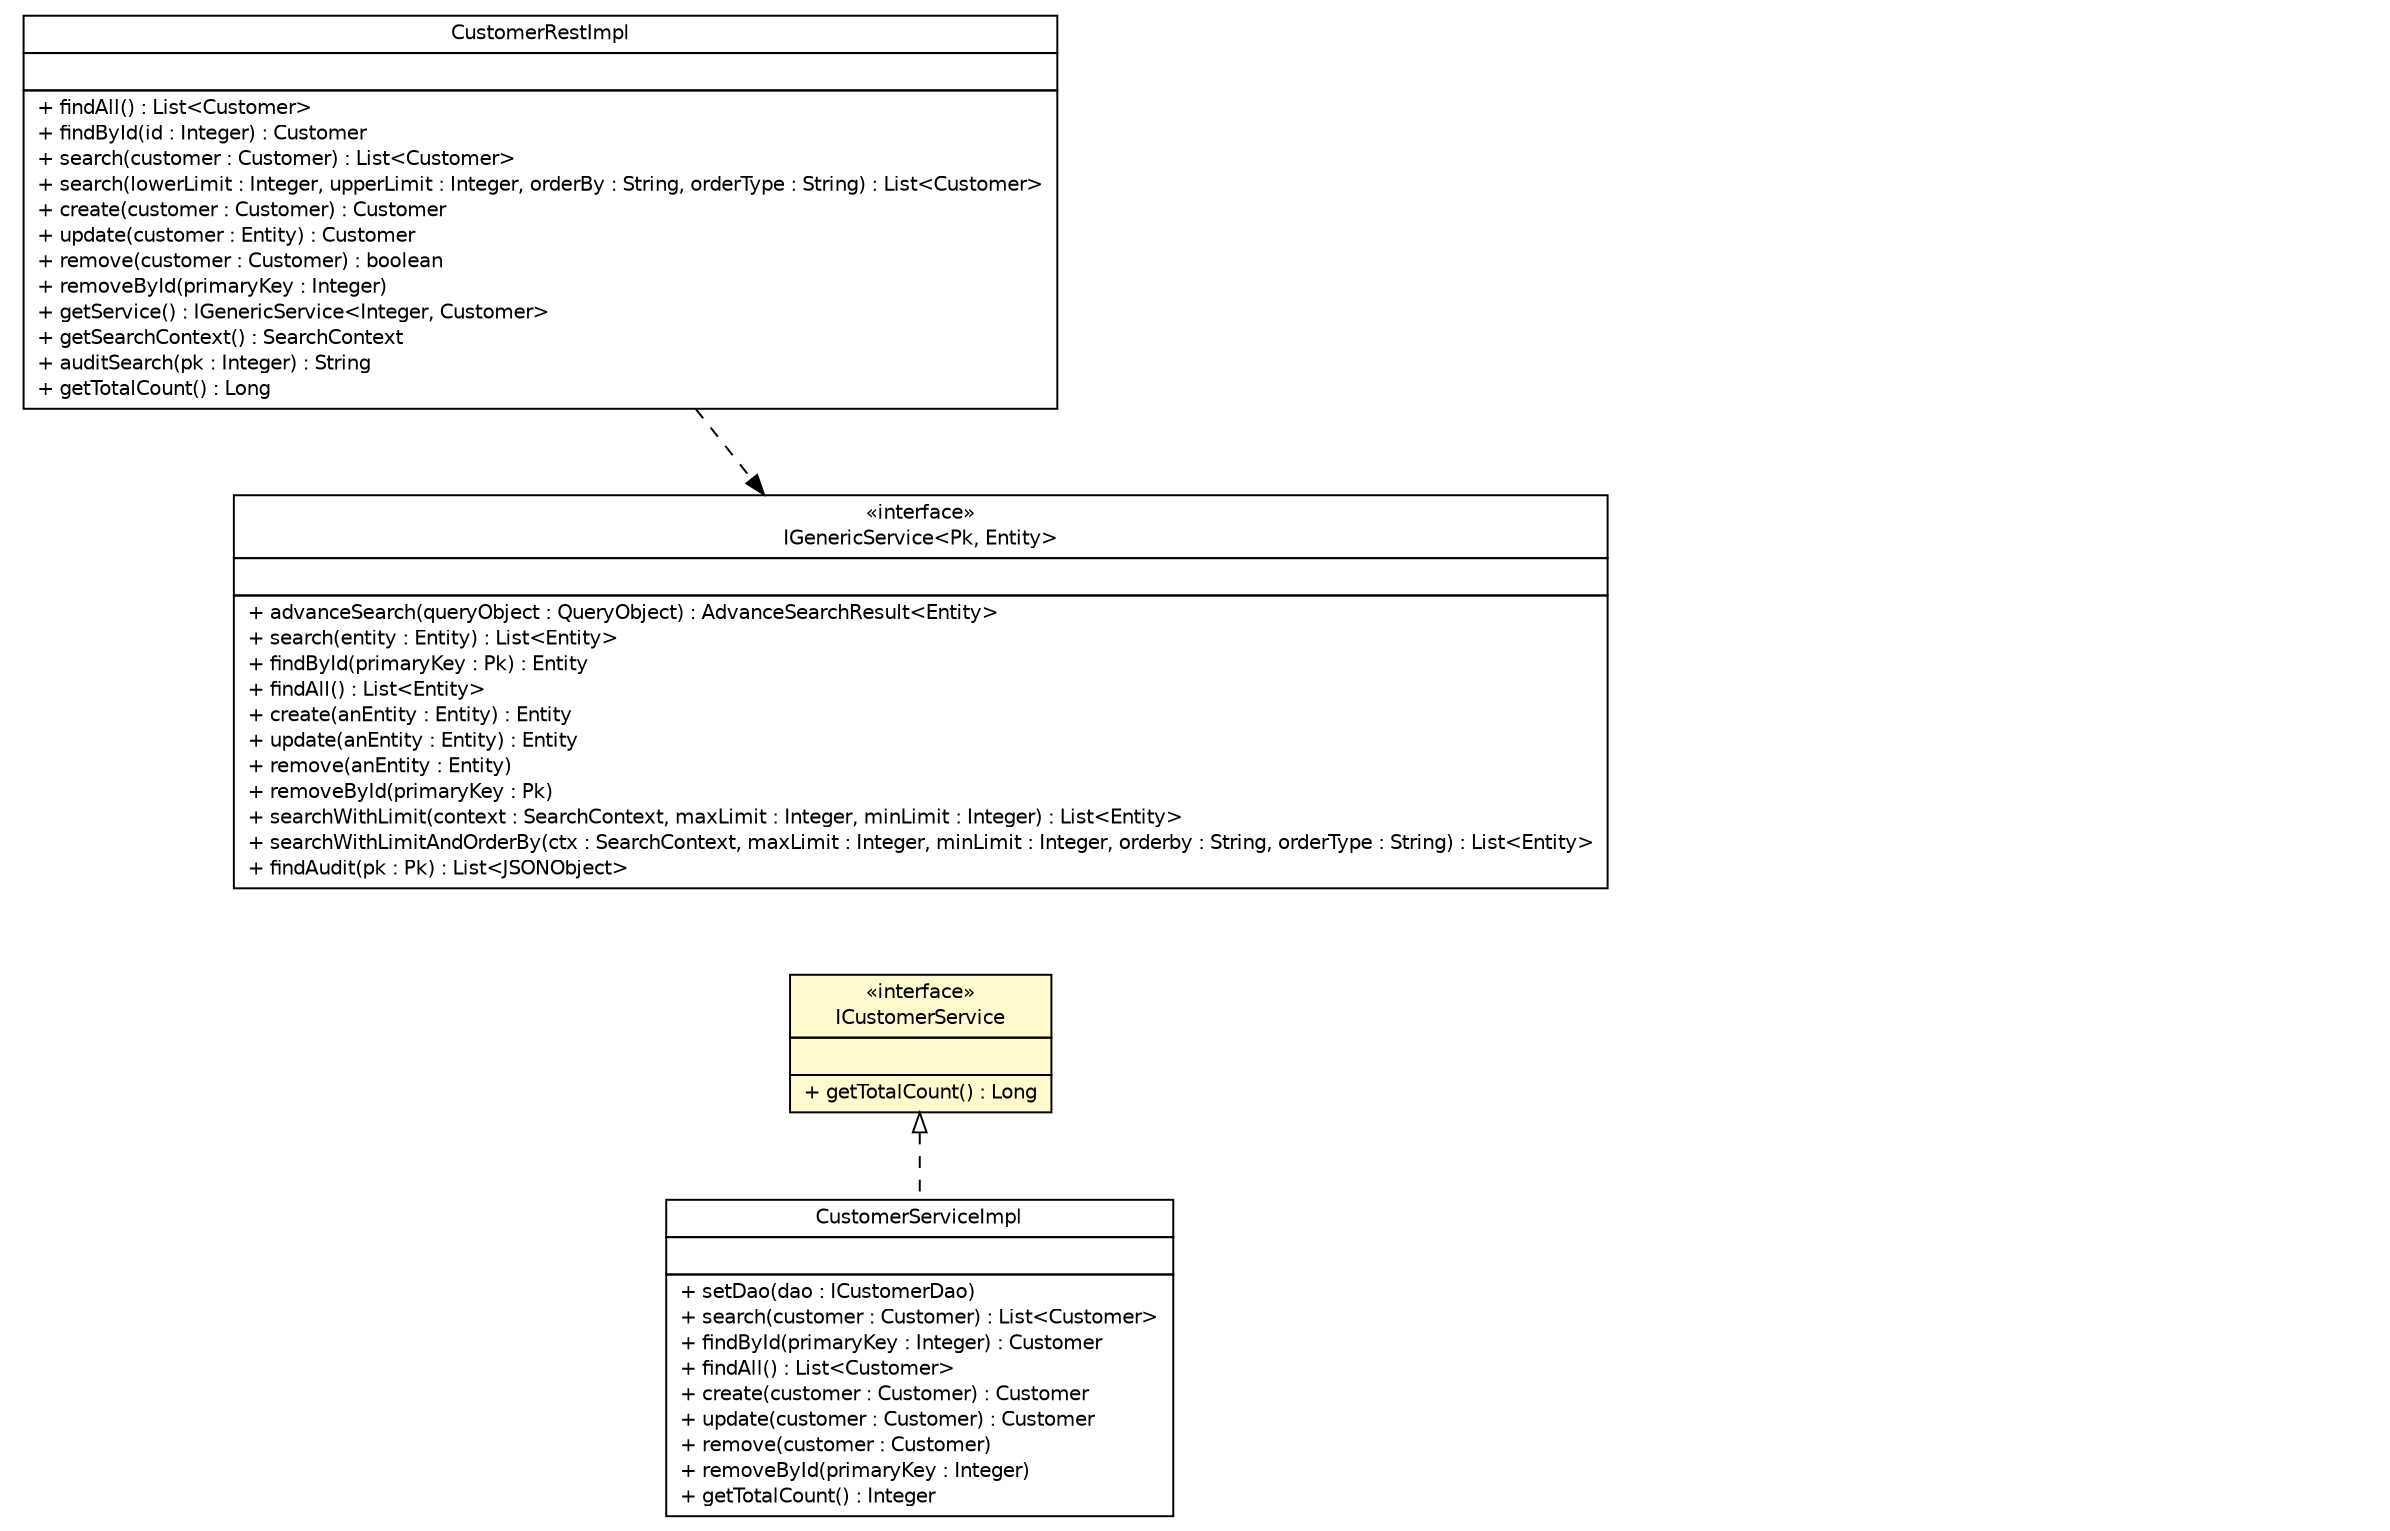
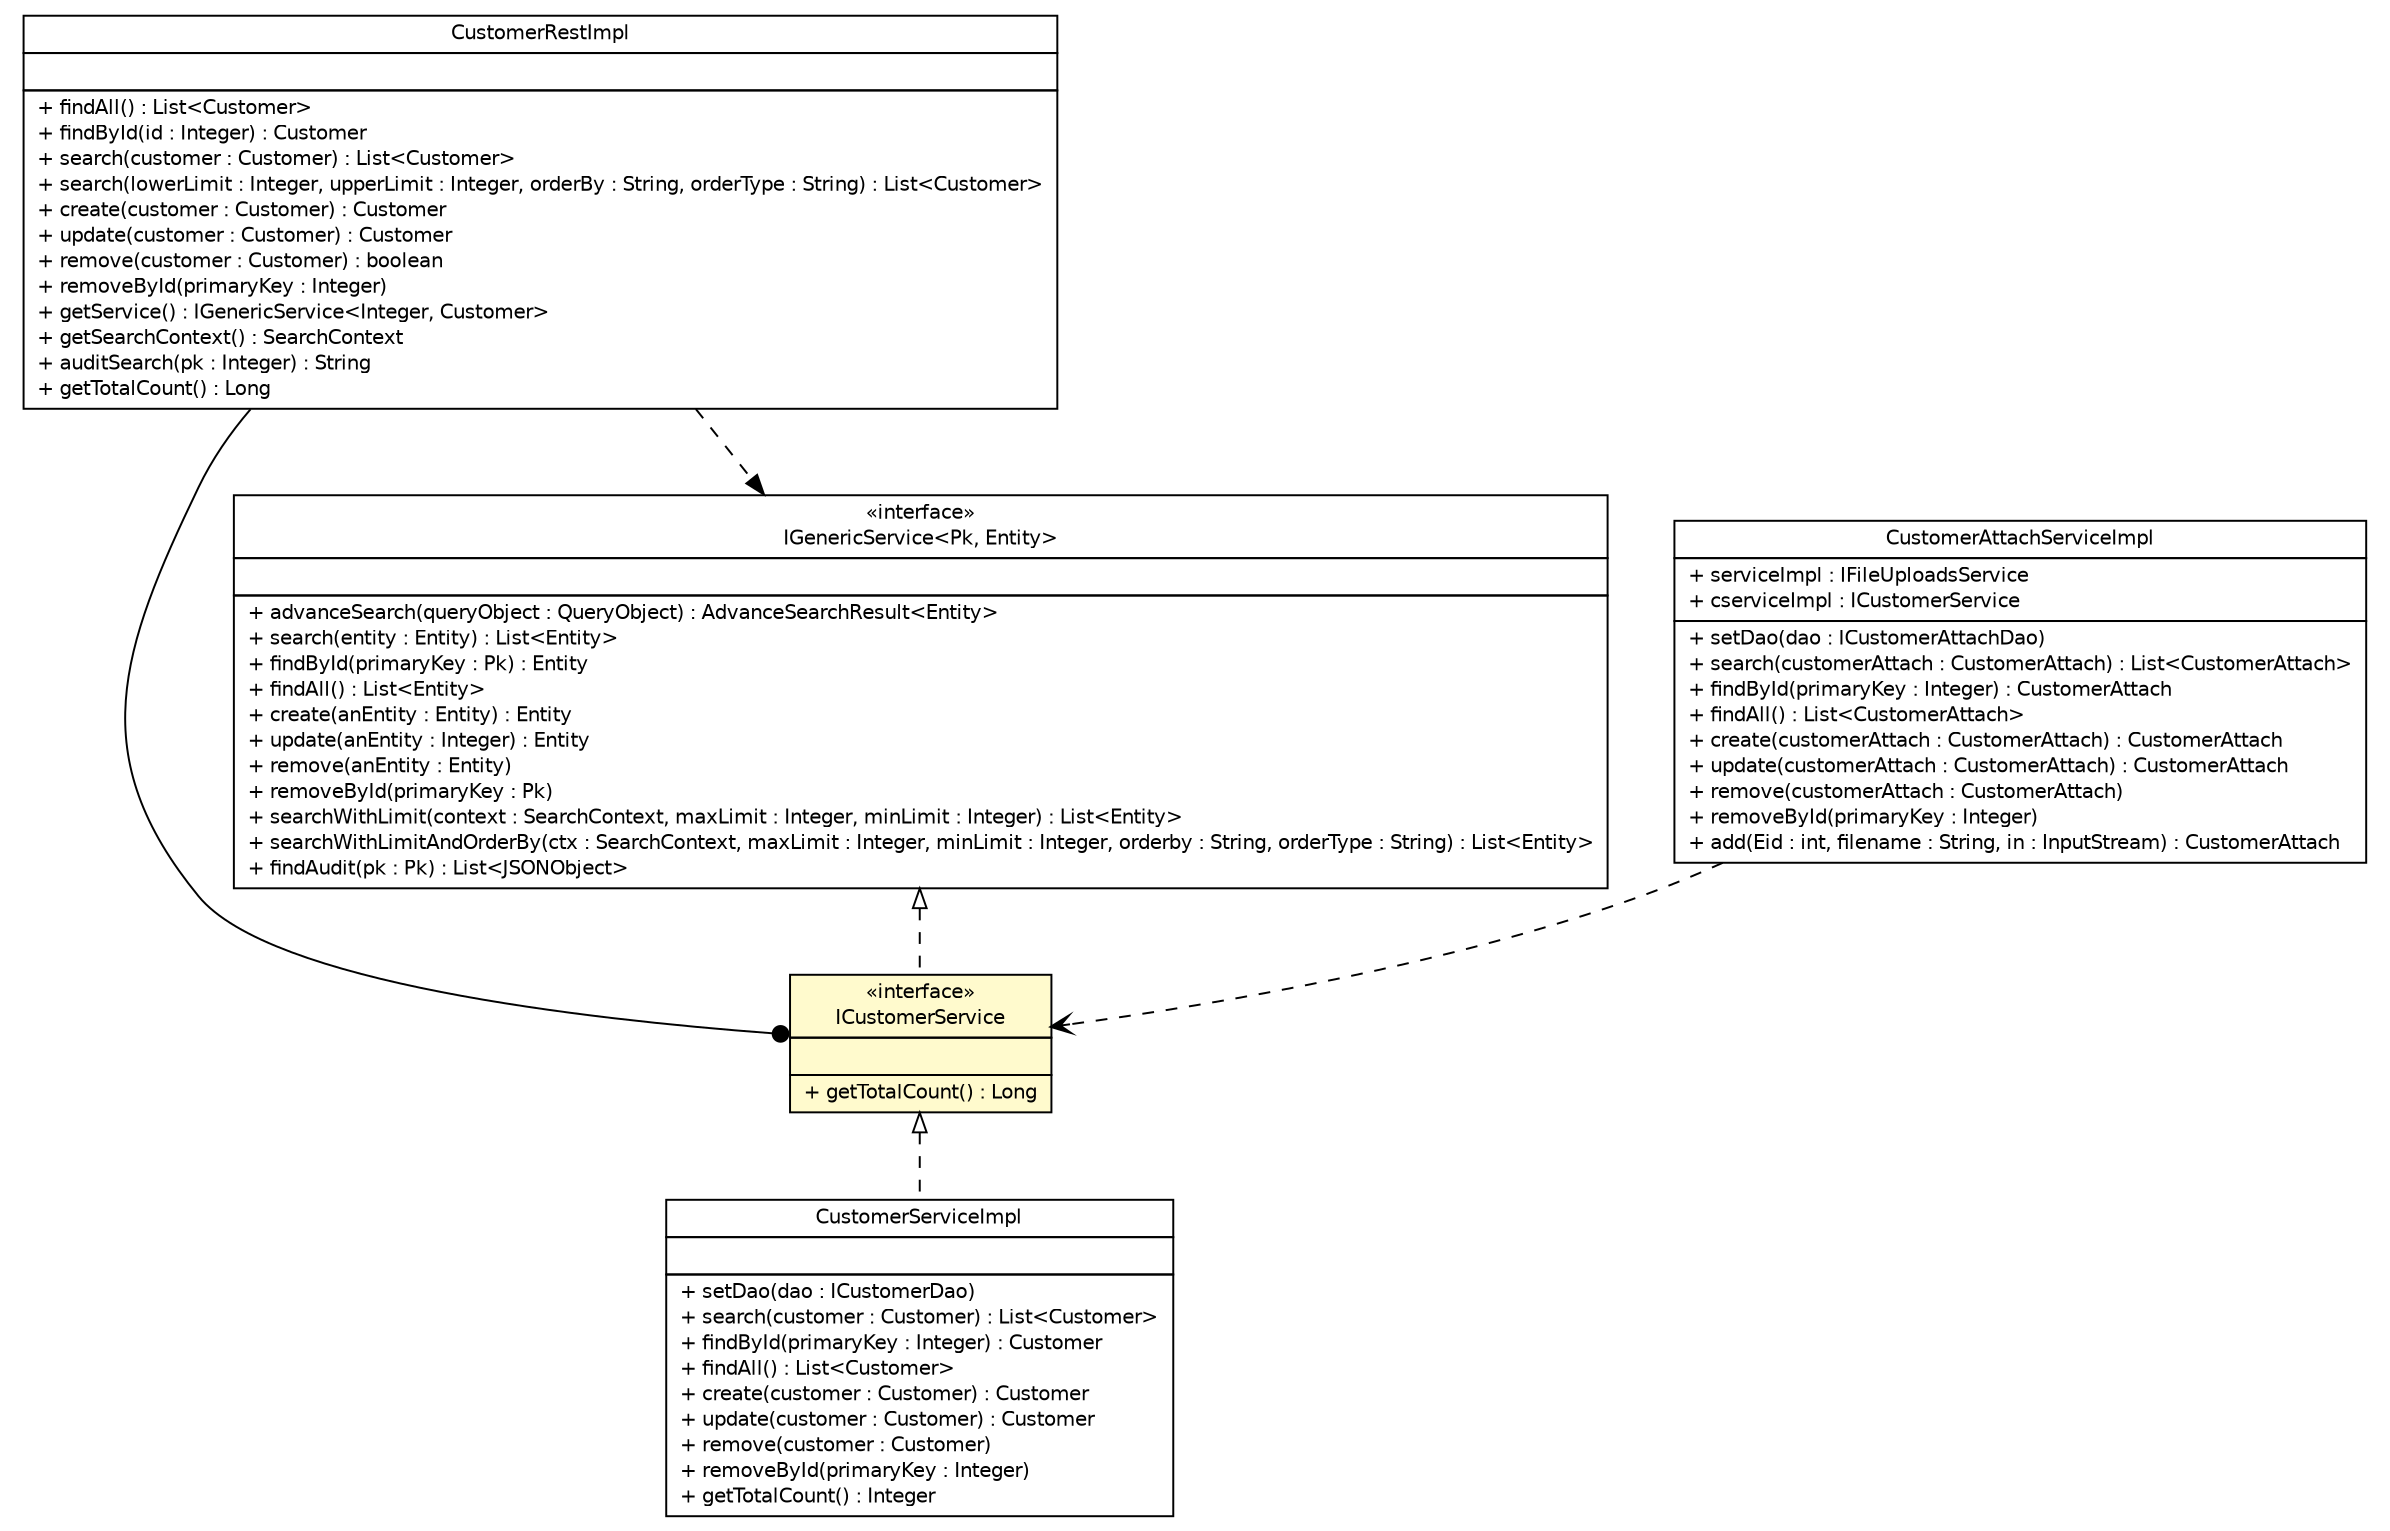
(227, 236) -> (245, 236)
none -> (2020, 692)
(414, 741) -> (420, 741)
none -> (223, 916)
none -> (920, 941)
